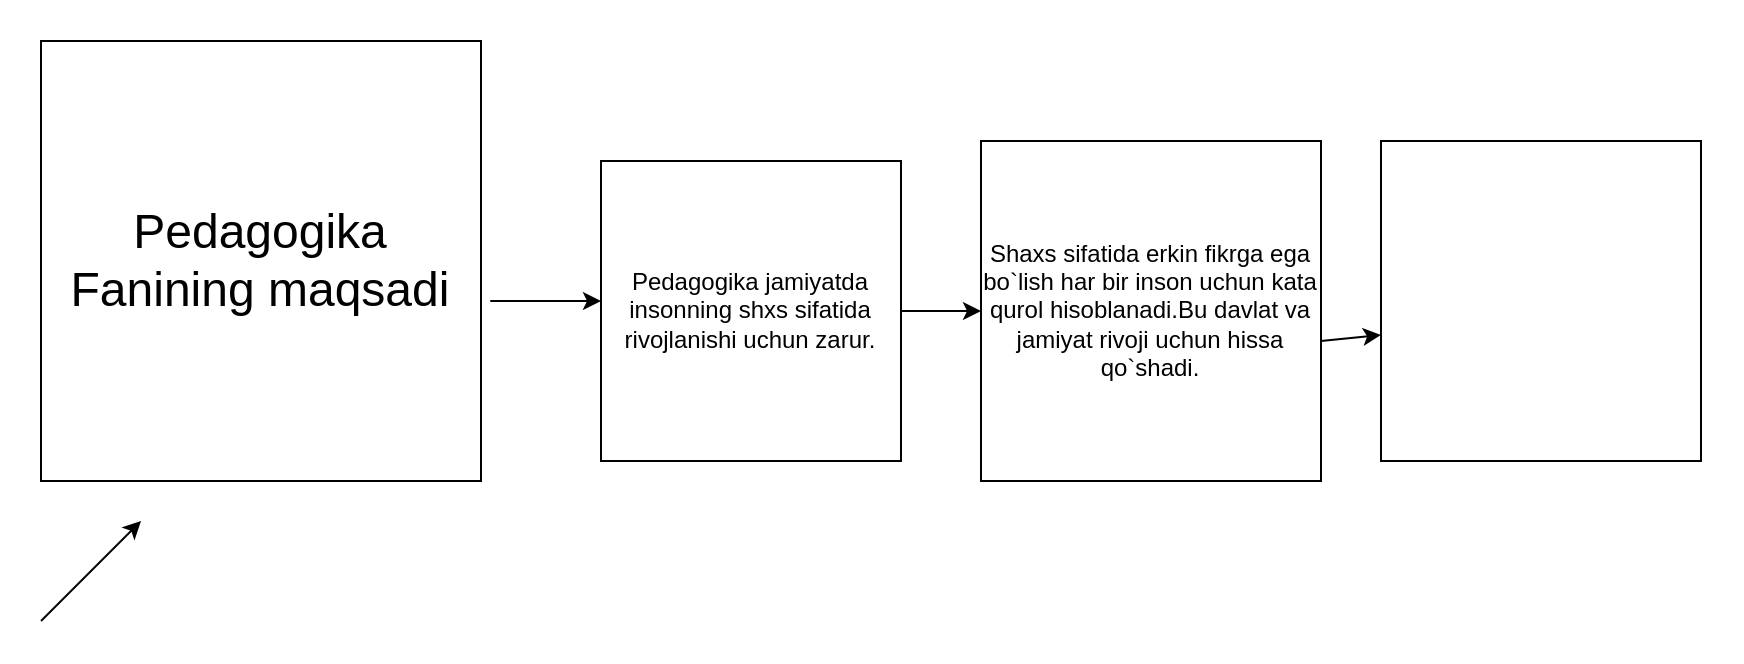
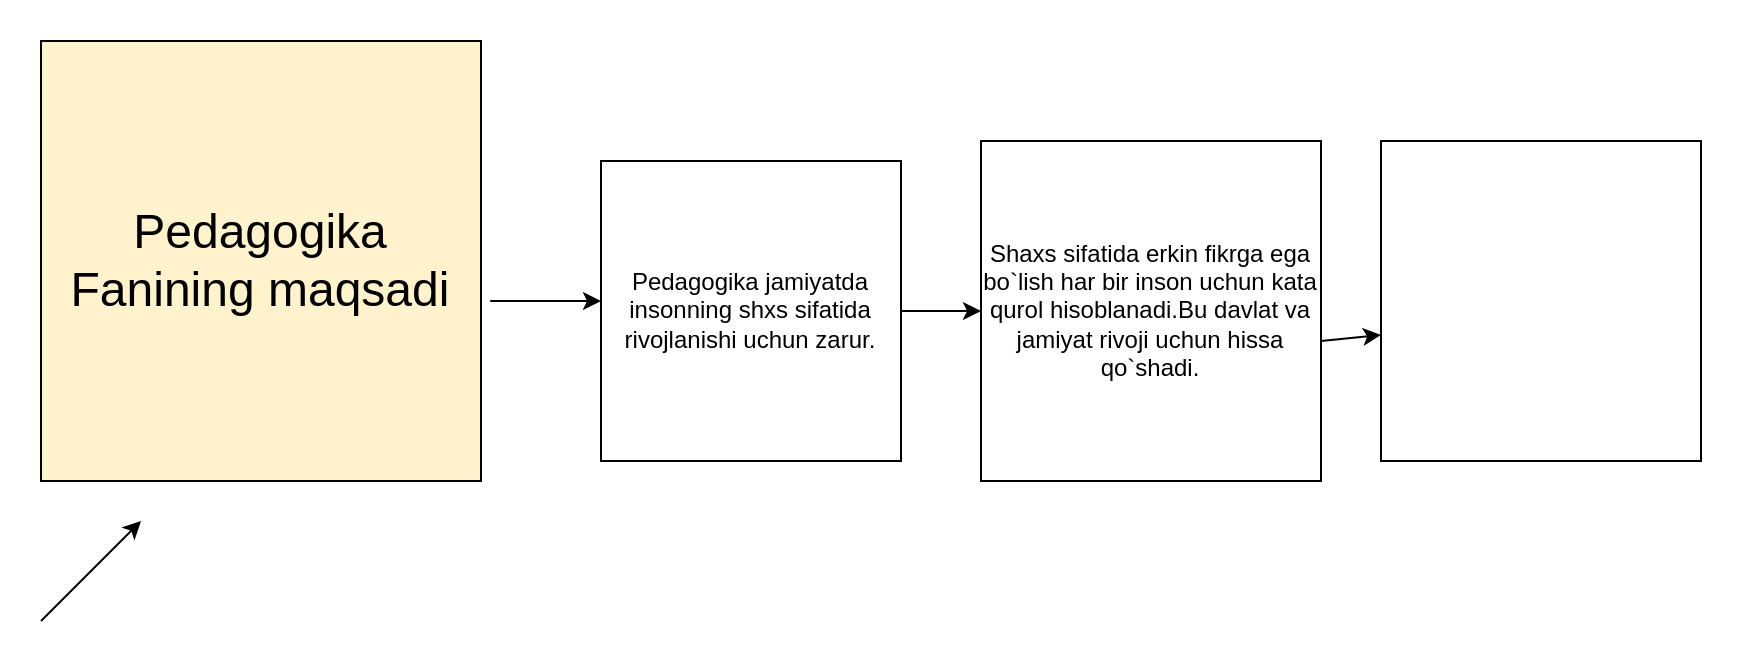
(261, 261) -> (261, 261)
